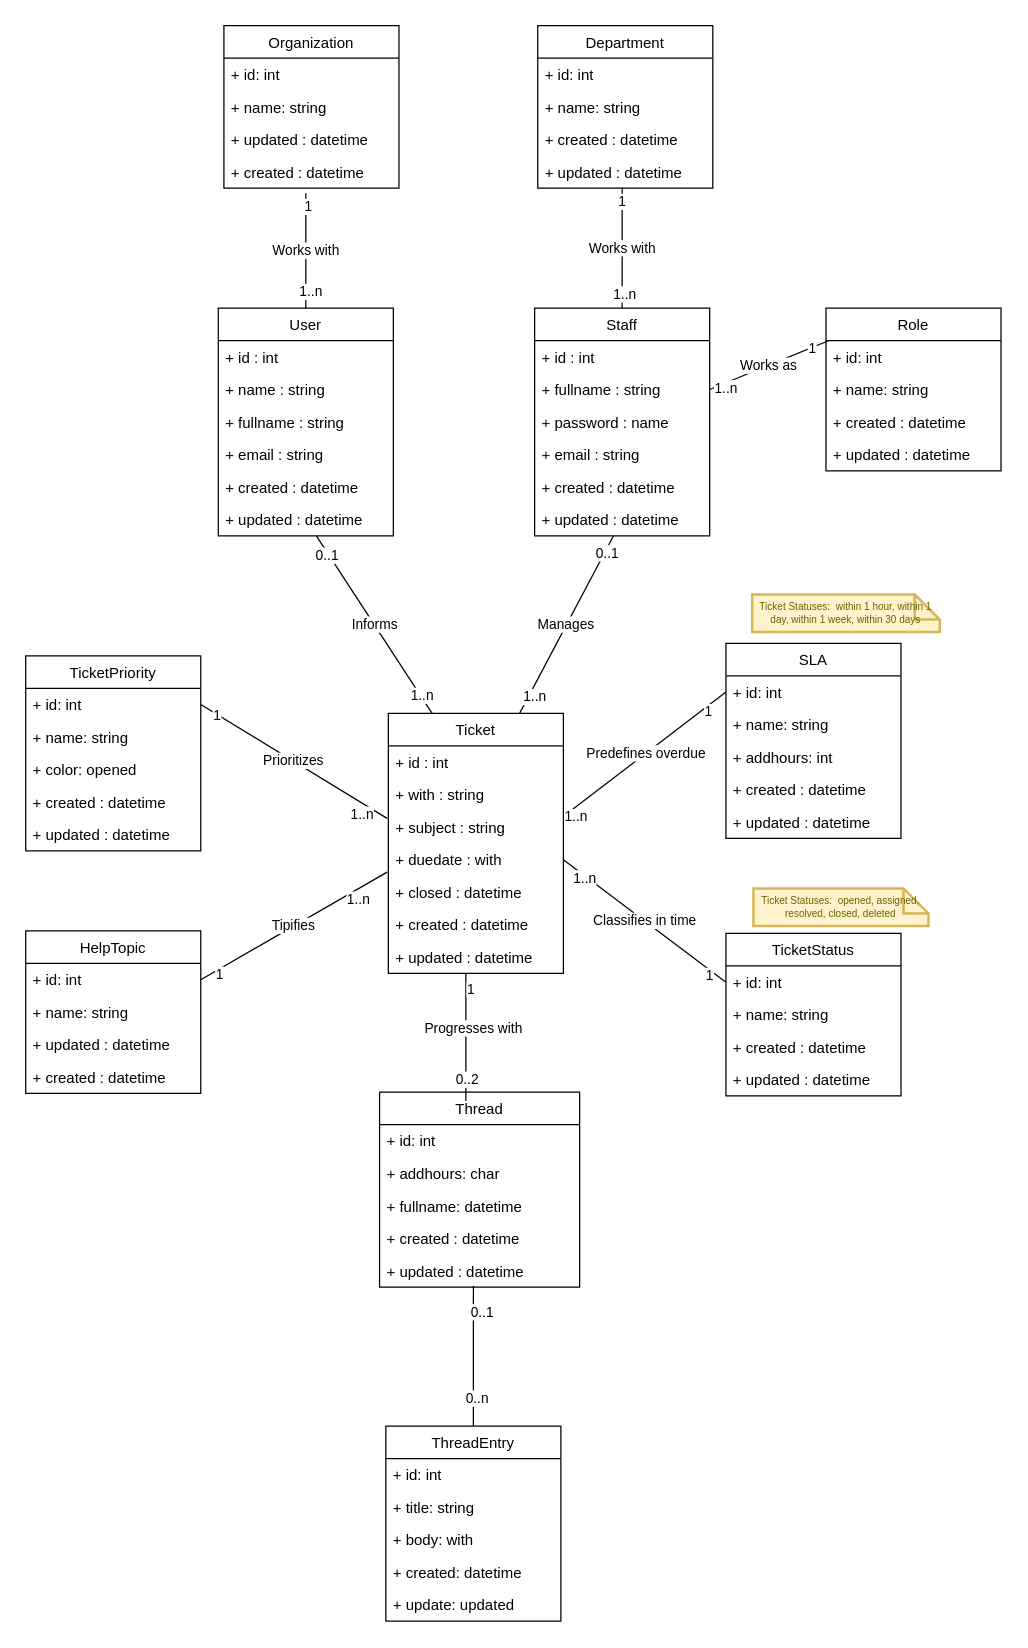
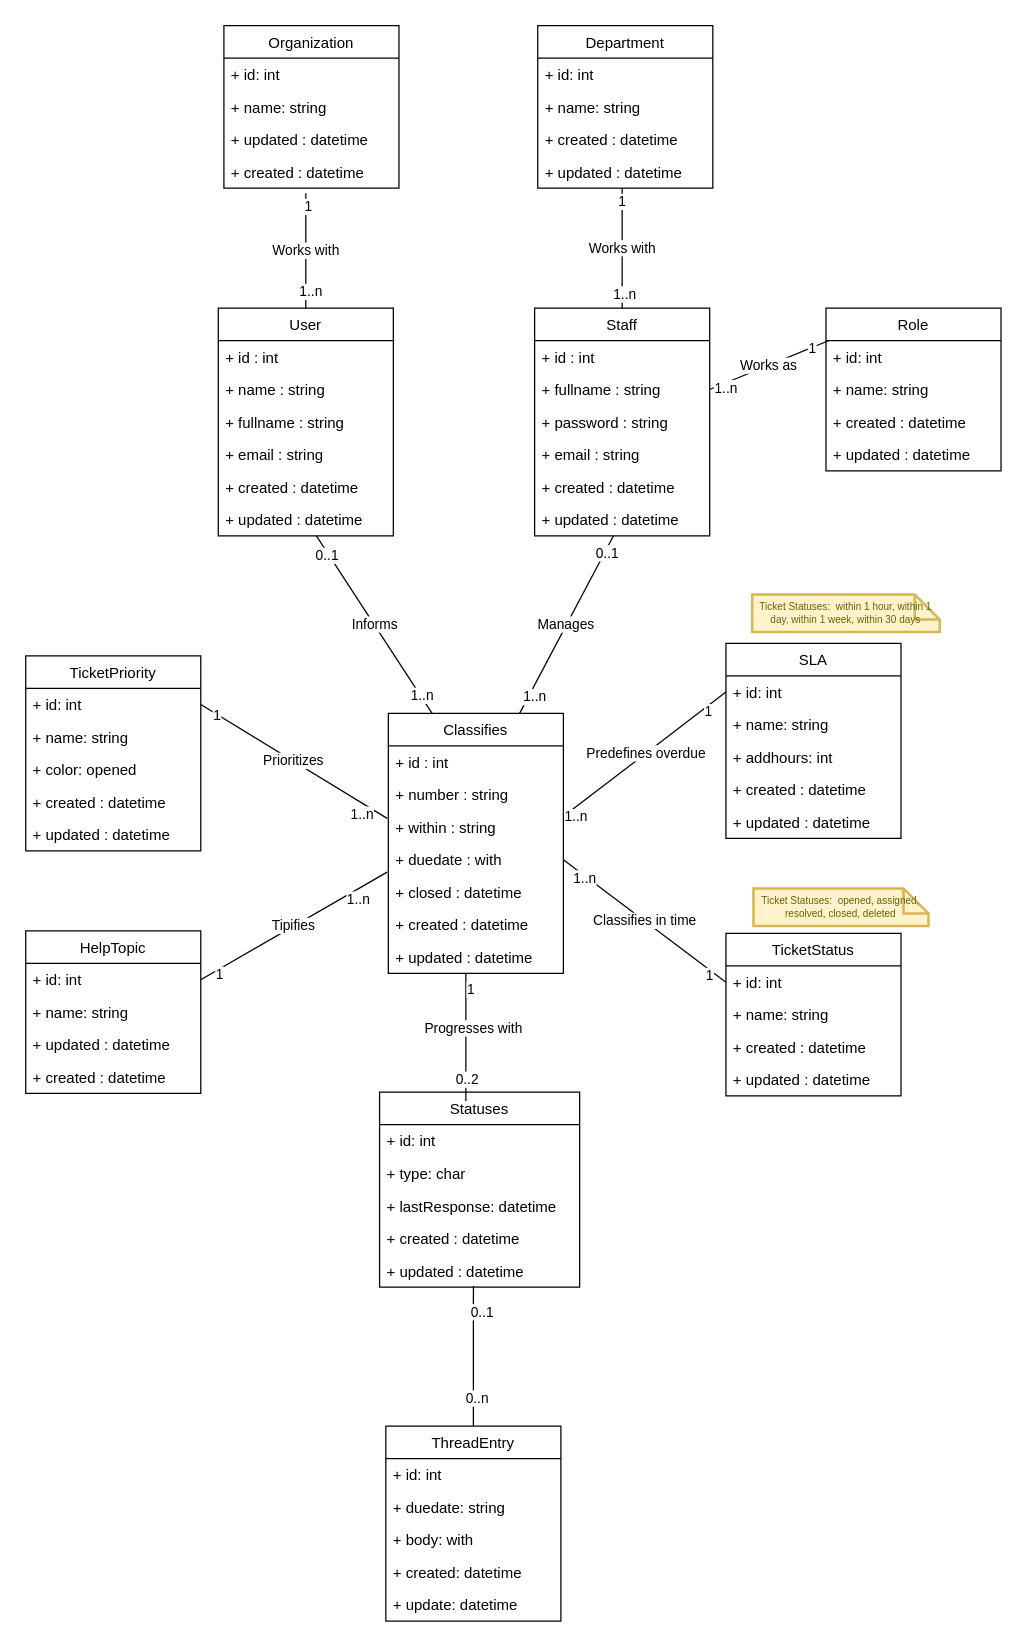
(605, 423) -> (611, 423)
(475, 730) -> (475, 730)
(446, 795) -> (457, 795)
(461, 828) -> (453, 828)
(479, 1109) -> (479, 1109)
(448, 1174) -> (431, 1174)
(459, 1206) -> (477, 1206)
(444, 1508) -> (456, 1508)
(458, 1605) -> (460, 1605)
